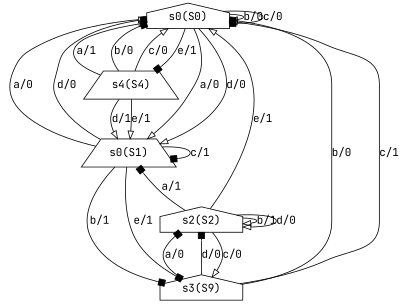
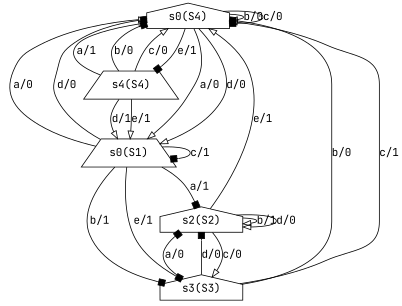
(188, 17) -> (188, 17)
(163, 194) -> (181, 181)
(201, 289) -> (201, 289)
